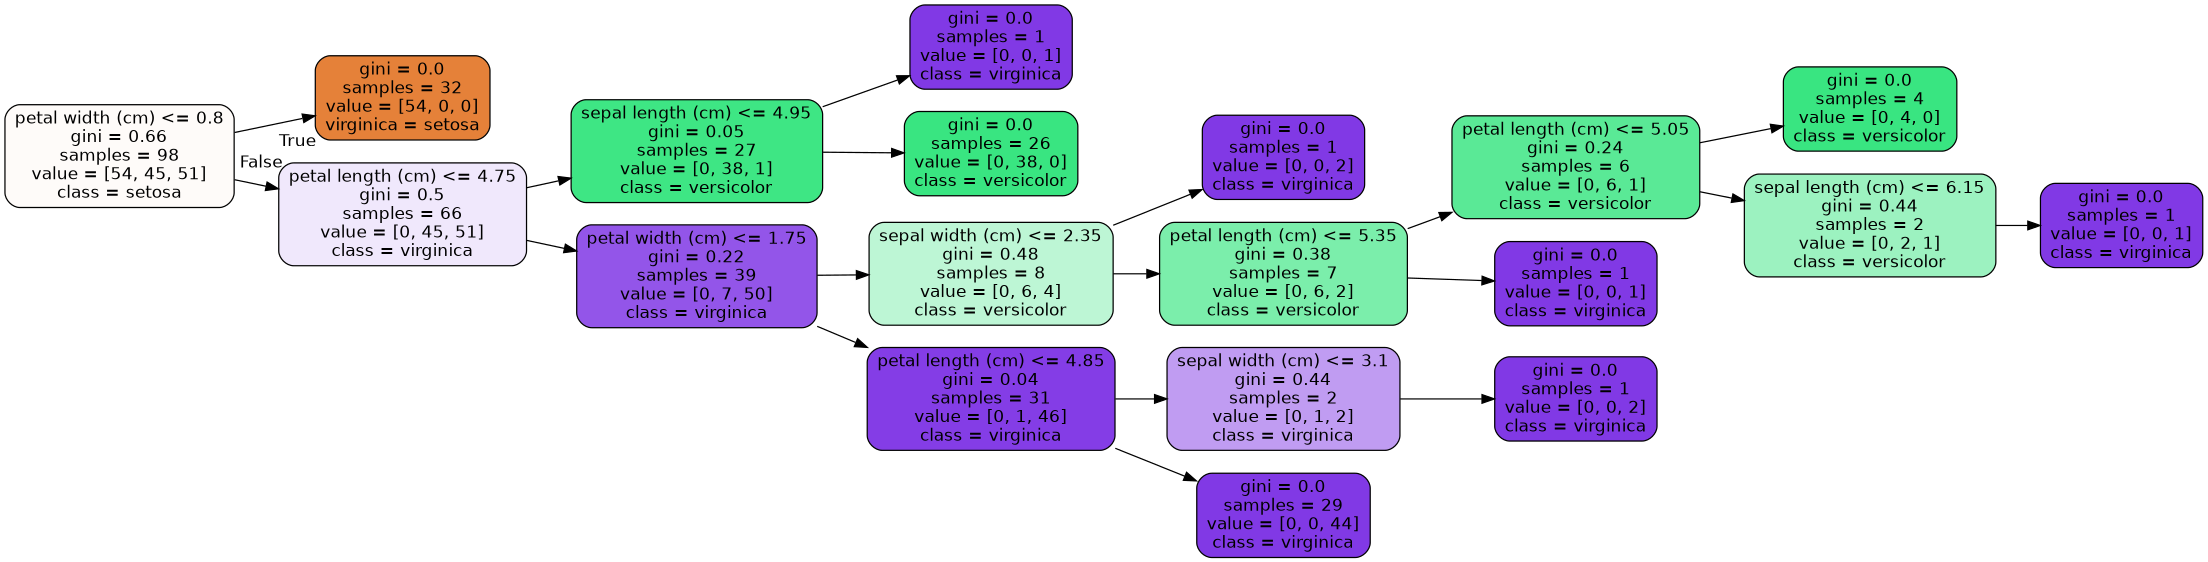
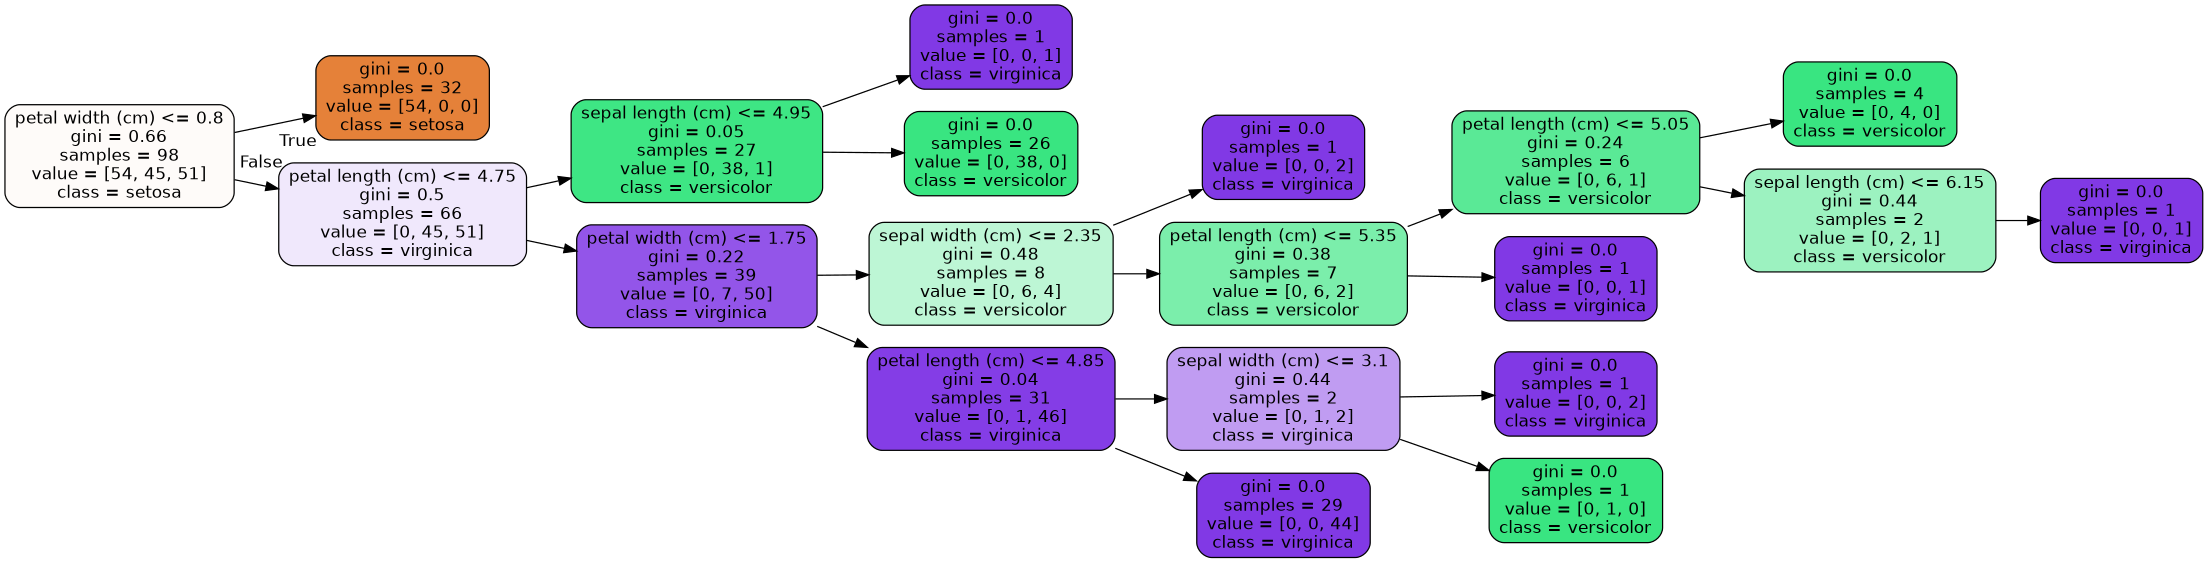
(403, 98) -> (403, 98)
none -> (1576, 501)
